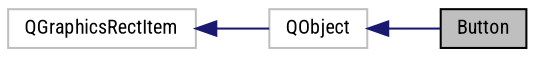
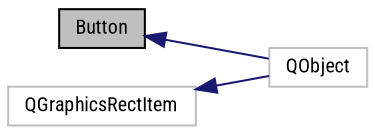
(415, 29) -> (217, 49)
